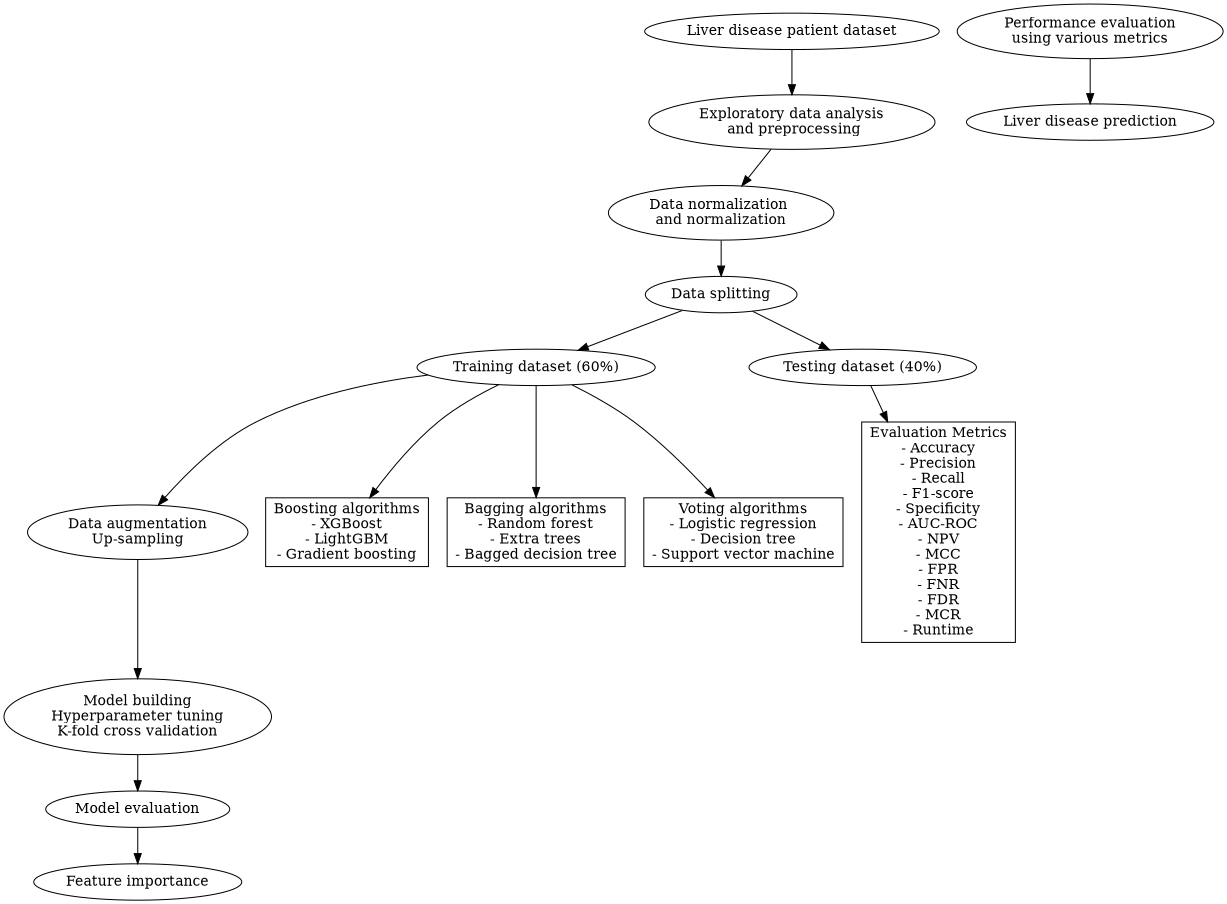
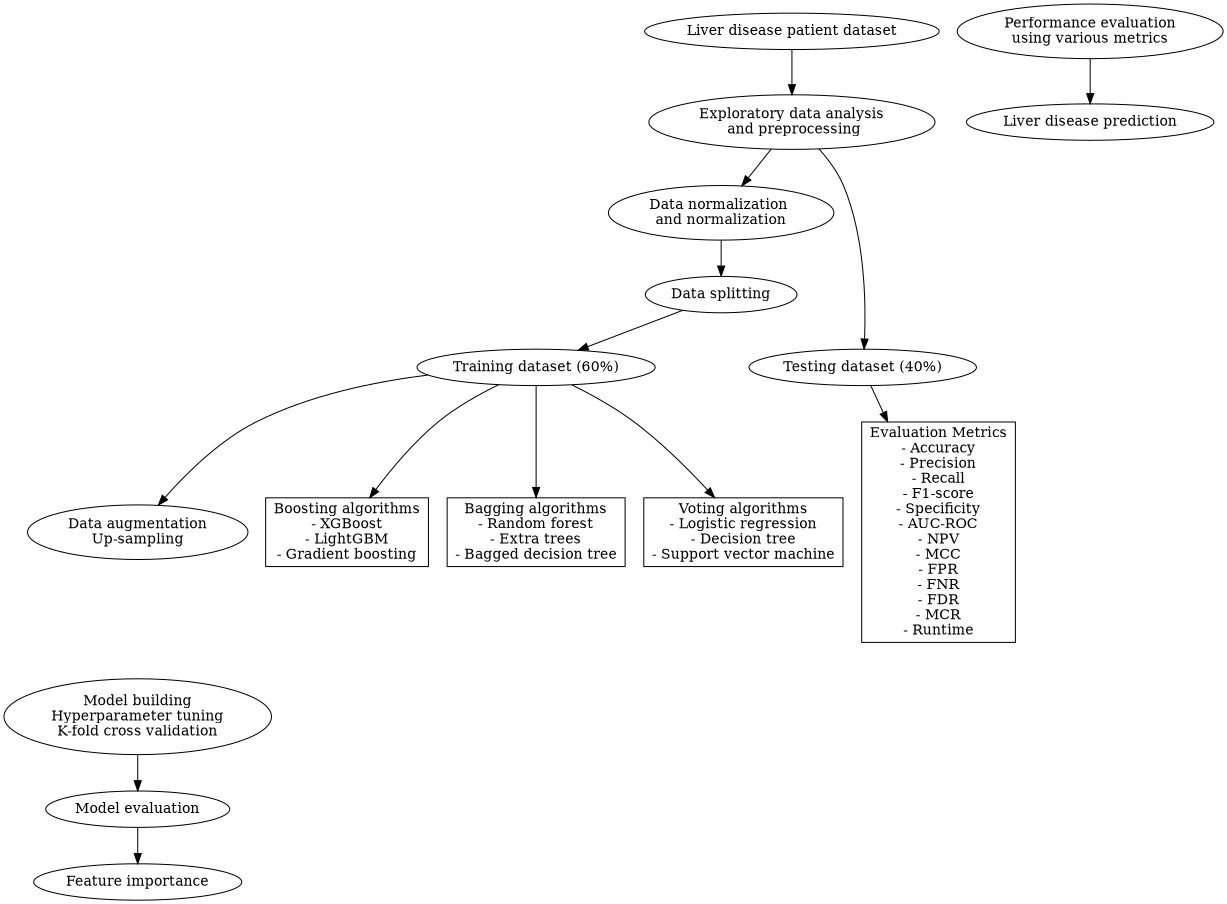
(786, 328) -> (858, 239)
(138, 614) -> none
